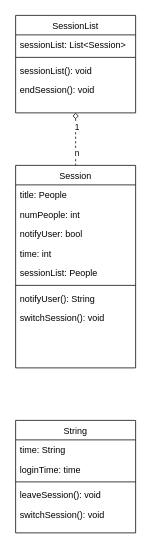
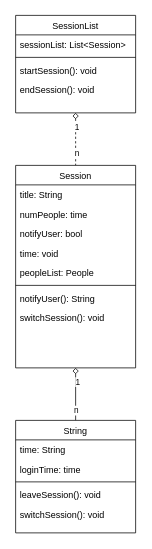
(62, 71) -> (65, 71)
(46, 195) -> (46, 195)
(50, 215) -> (53, 215)
(38, 254) -> (40, 254)
(62, 273) -> (59, 273)
none -> (75, 397)
